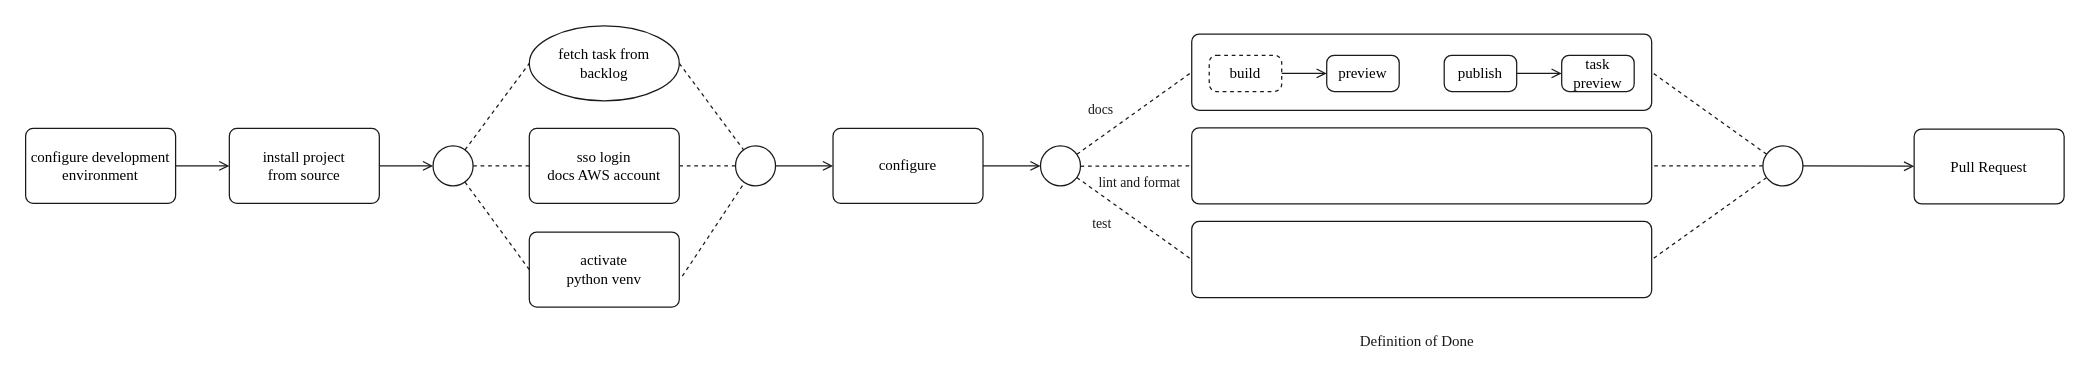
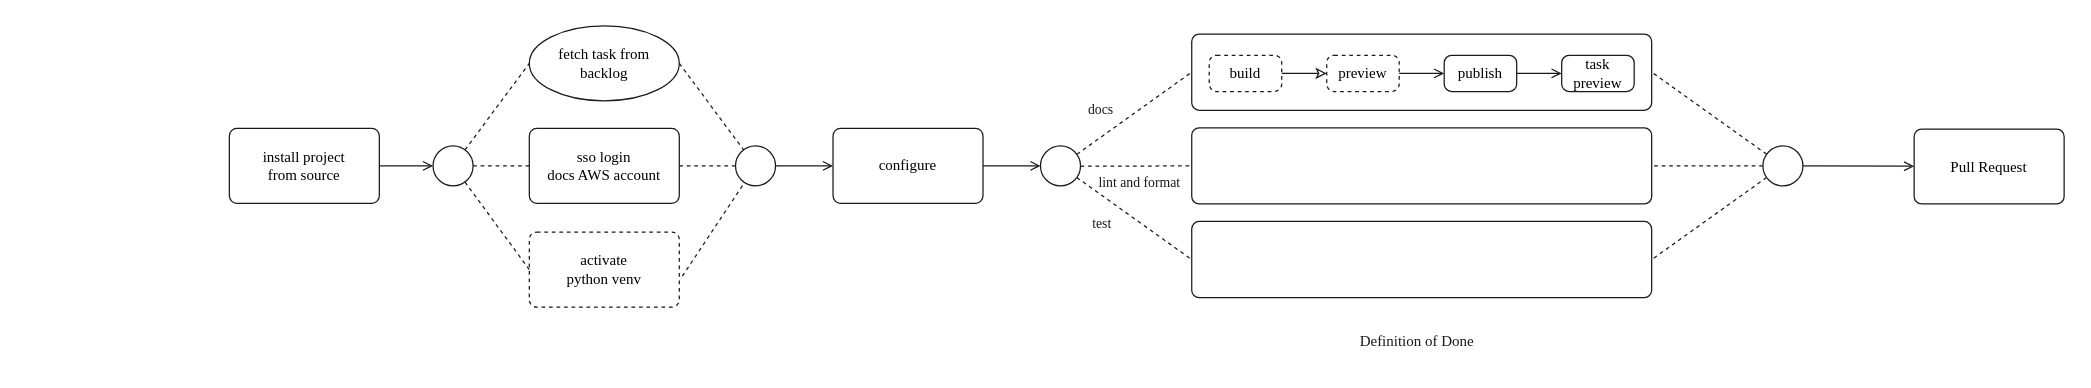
(1319, 73) -> (1317, 73)
(1363, 73) -> (1363, 73)
none -> (1420, 73)
(101, 166) -> none
(201, 166) -> none
(604, 269) -> (604, 269)
